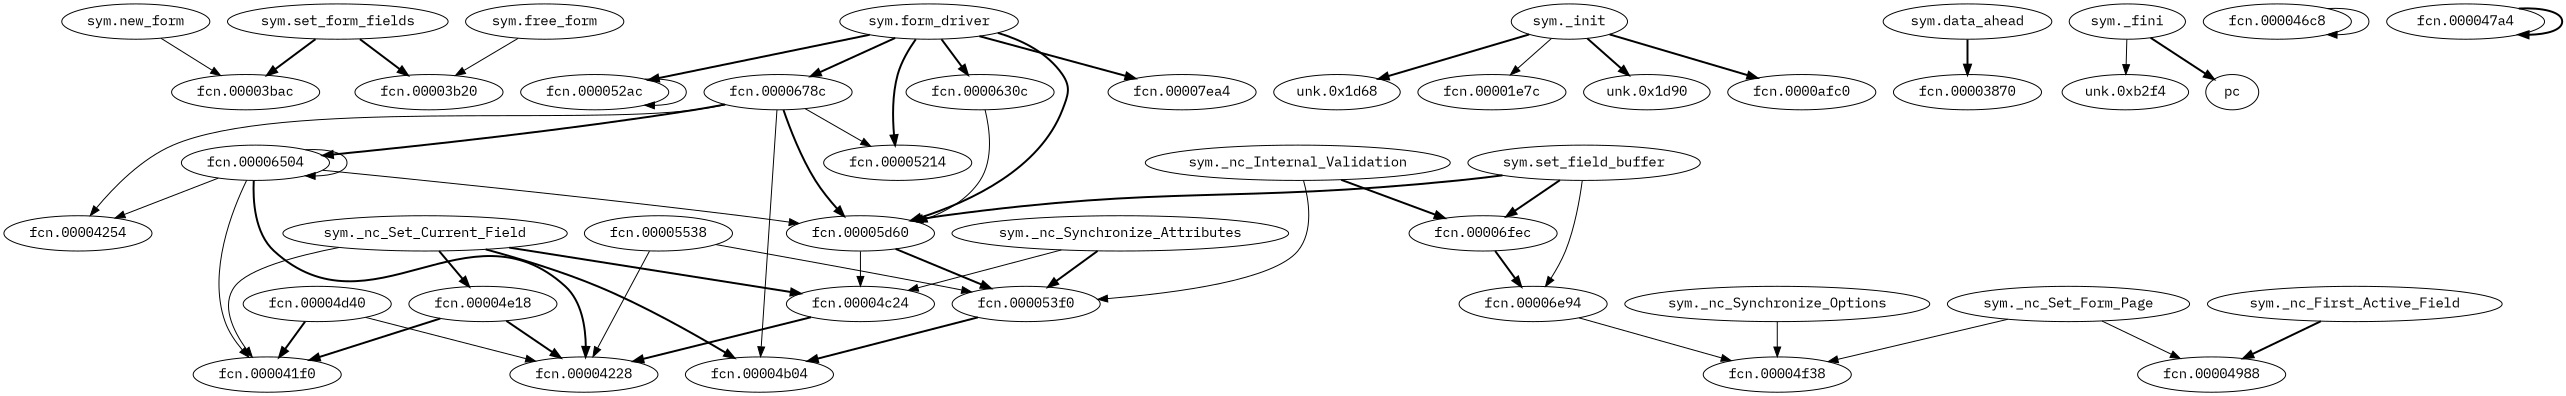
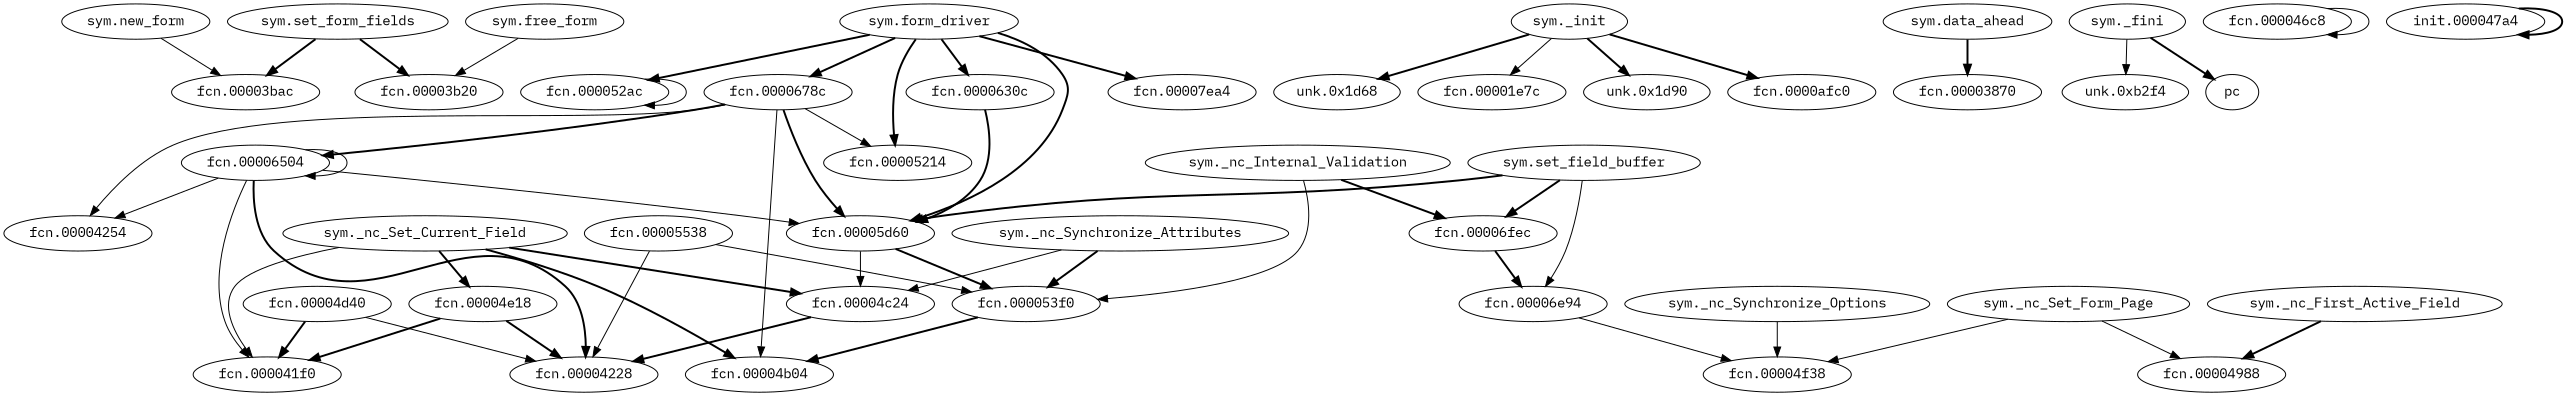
(2466, 22) -> (2466, 22)
(981, 178) -> (981, 178)
